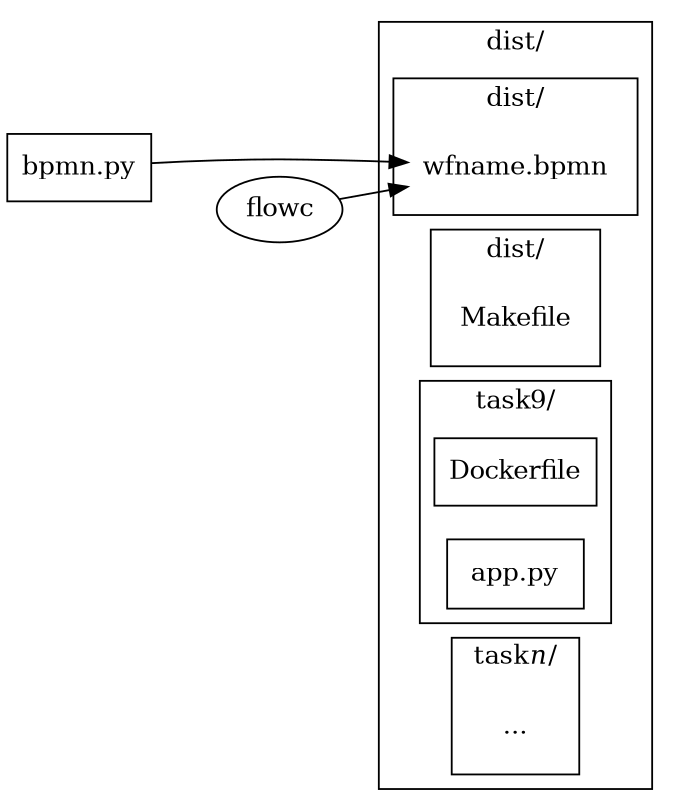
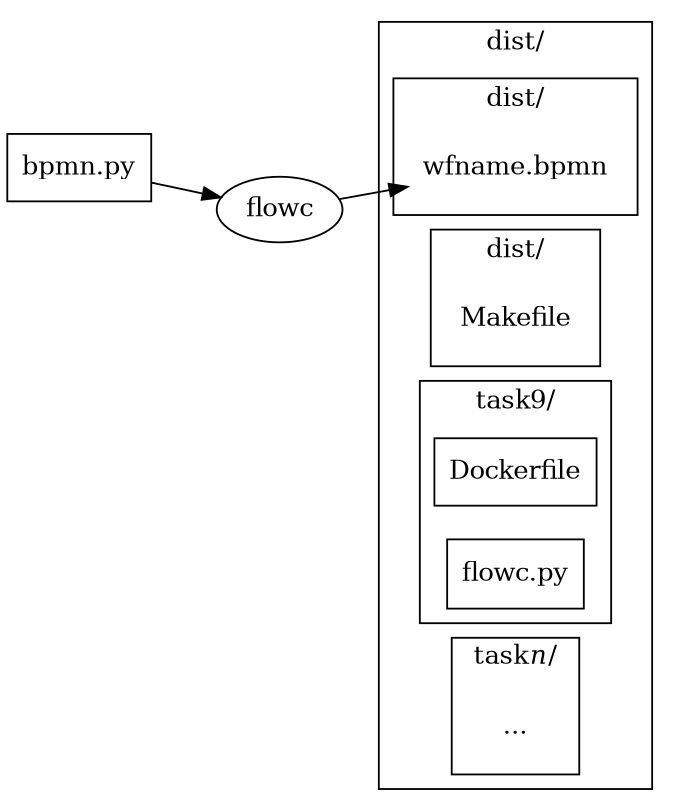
(270, 159) -> (177, 188)
(515, 574) -> (515, 574)
